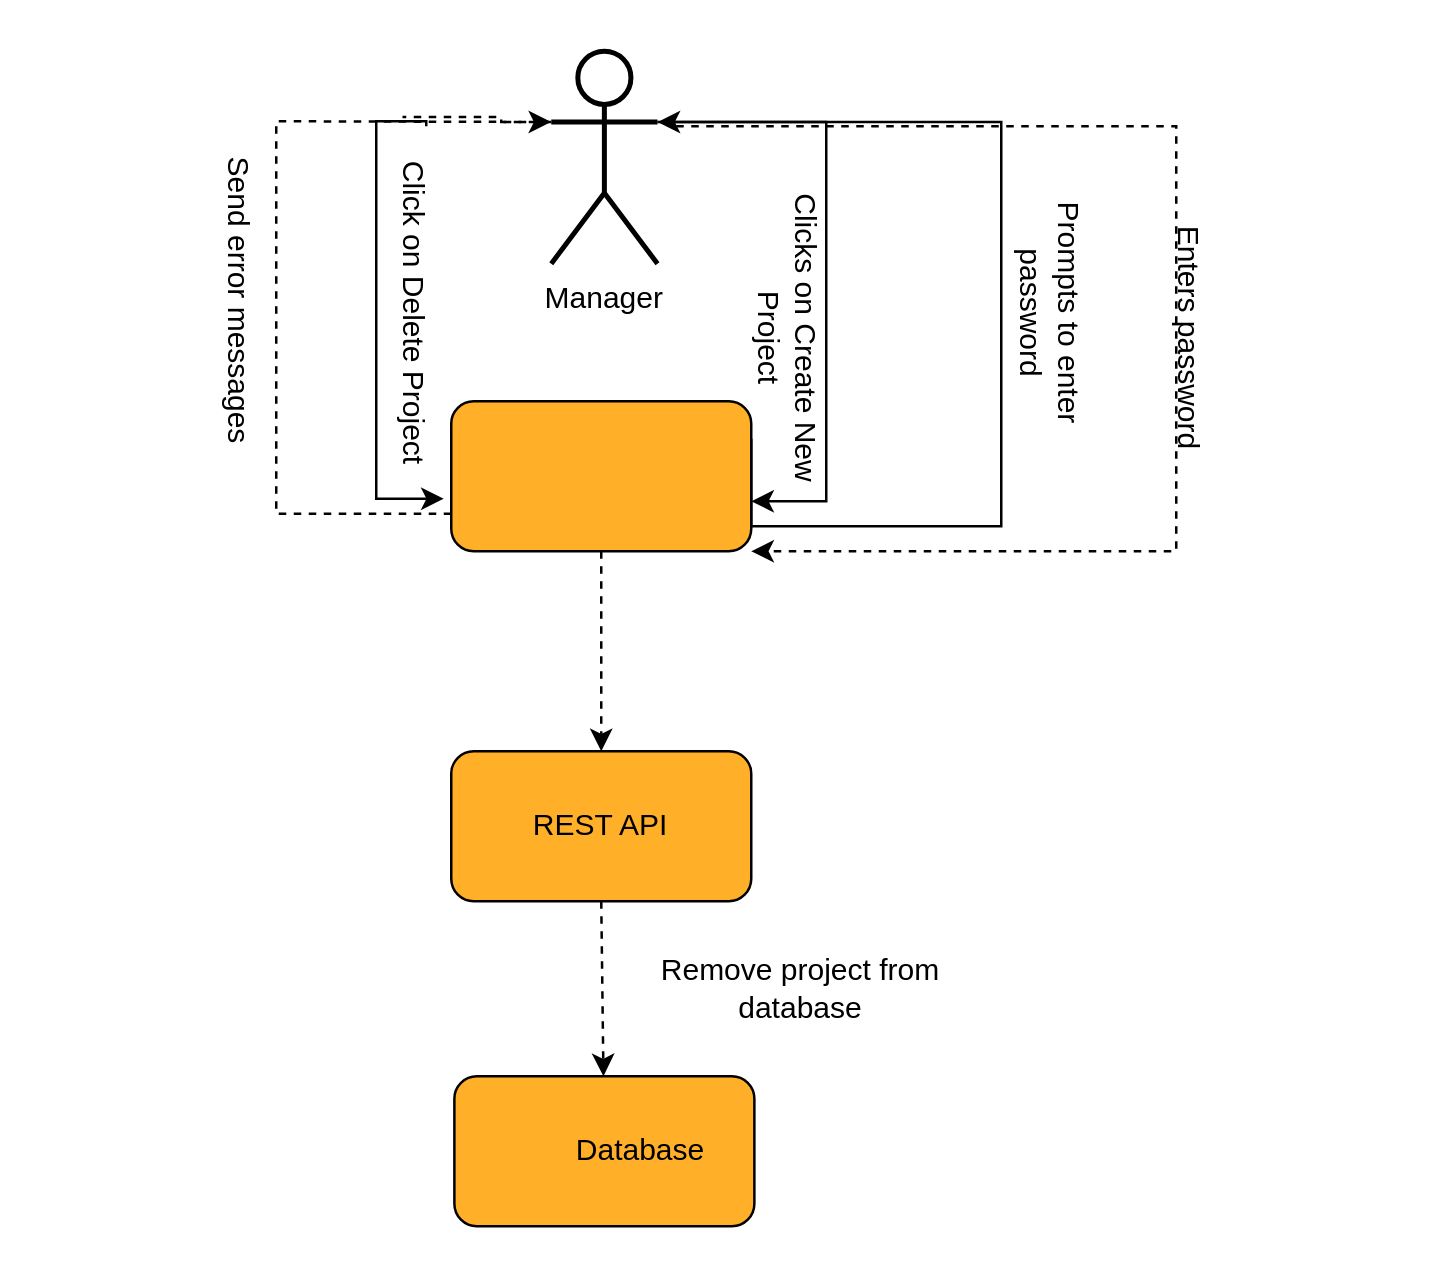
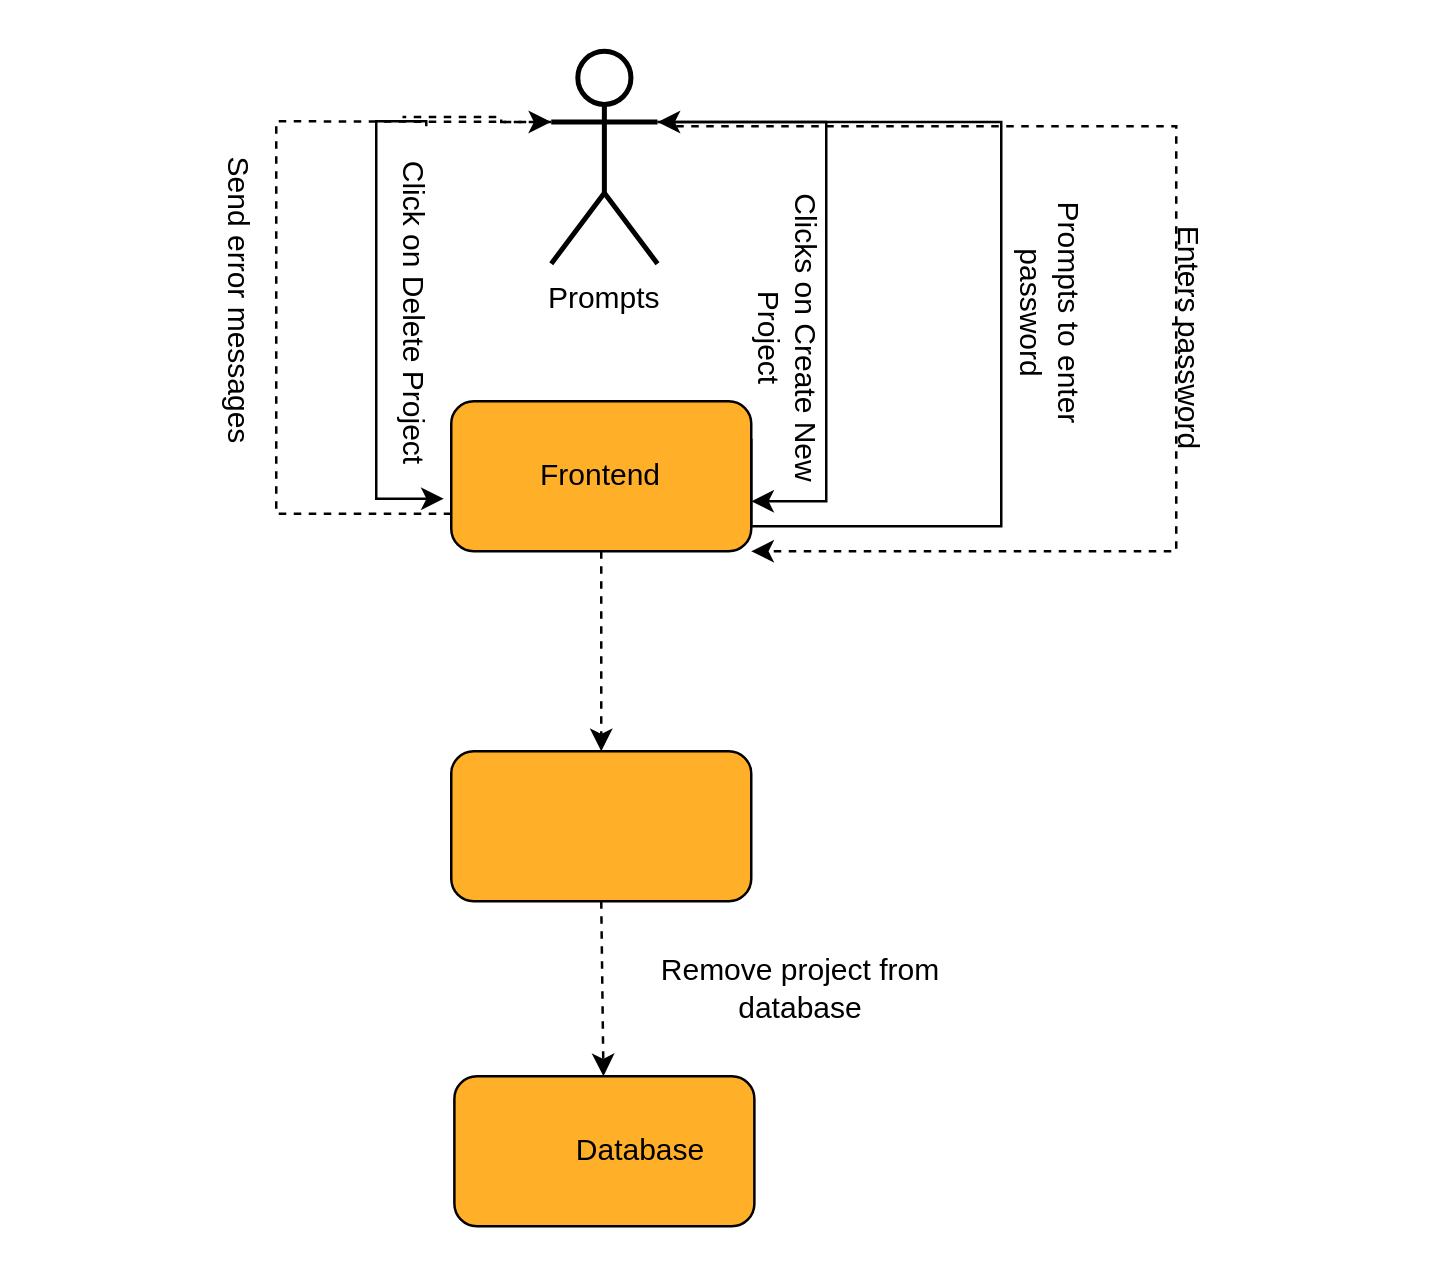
(605, 299) -> (605, 299)
none -> (601, 476)
(601, 826) -> none
